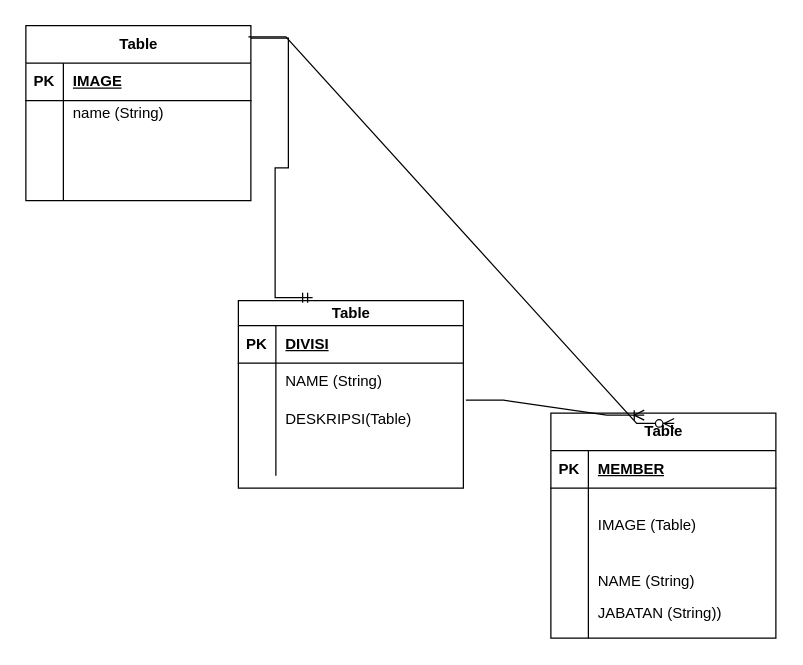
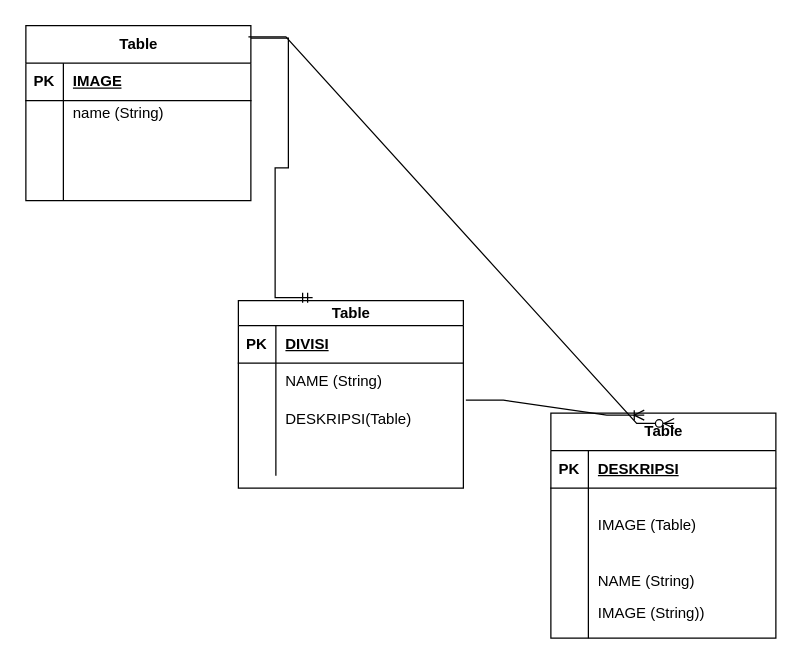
(623, 469) -> (636, 469)
(666, 619) -> (657, 619)
